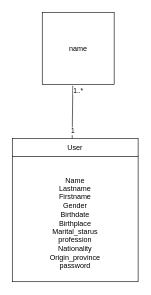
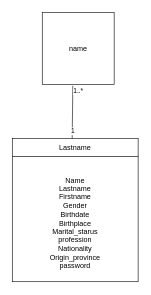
(75, 147) -> (75, 147)
